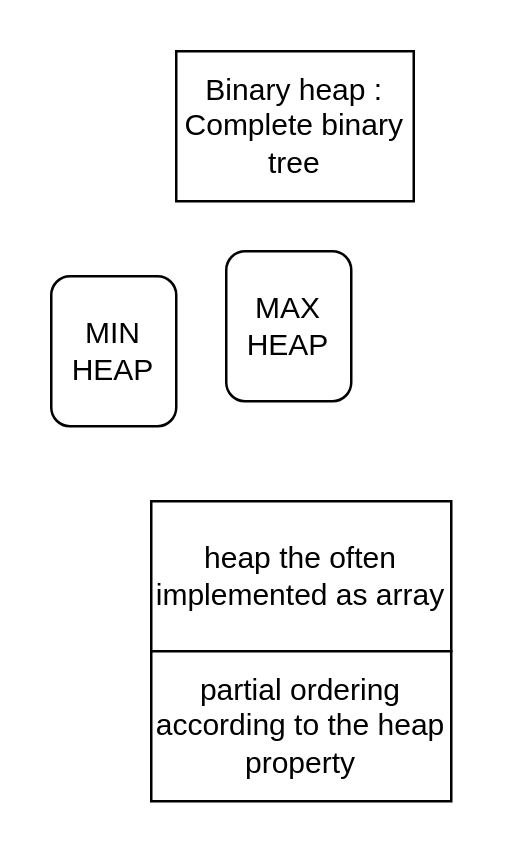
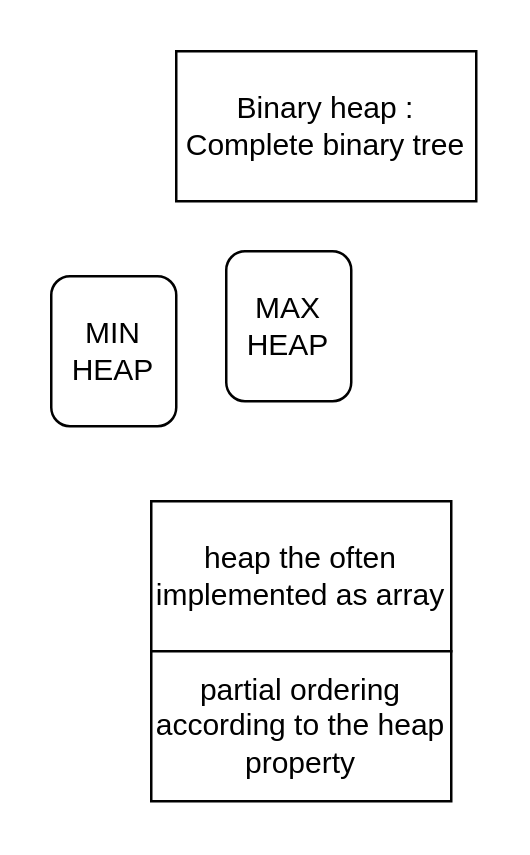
(295, 126) -> (326, 126)
